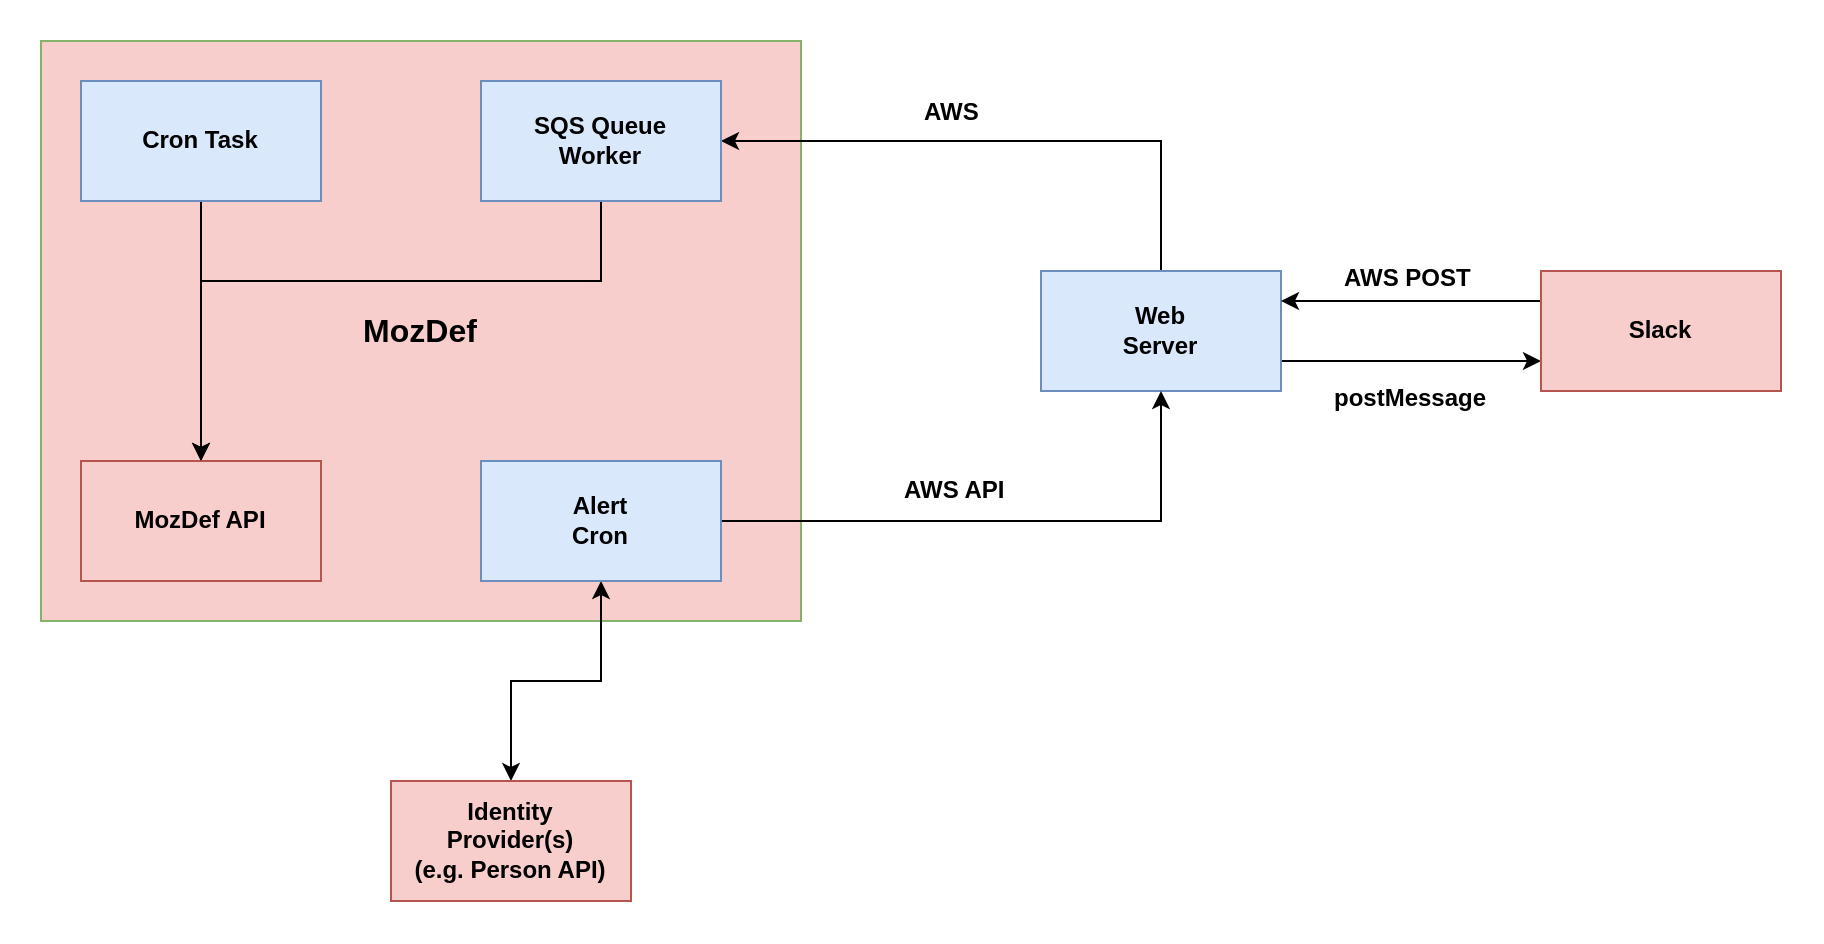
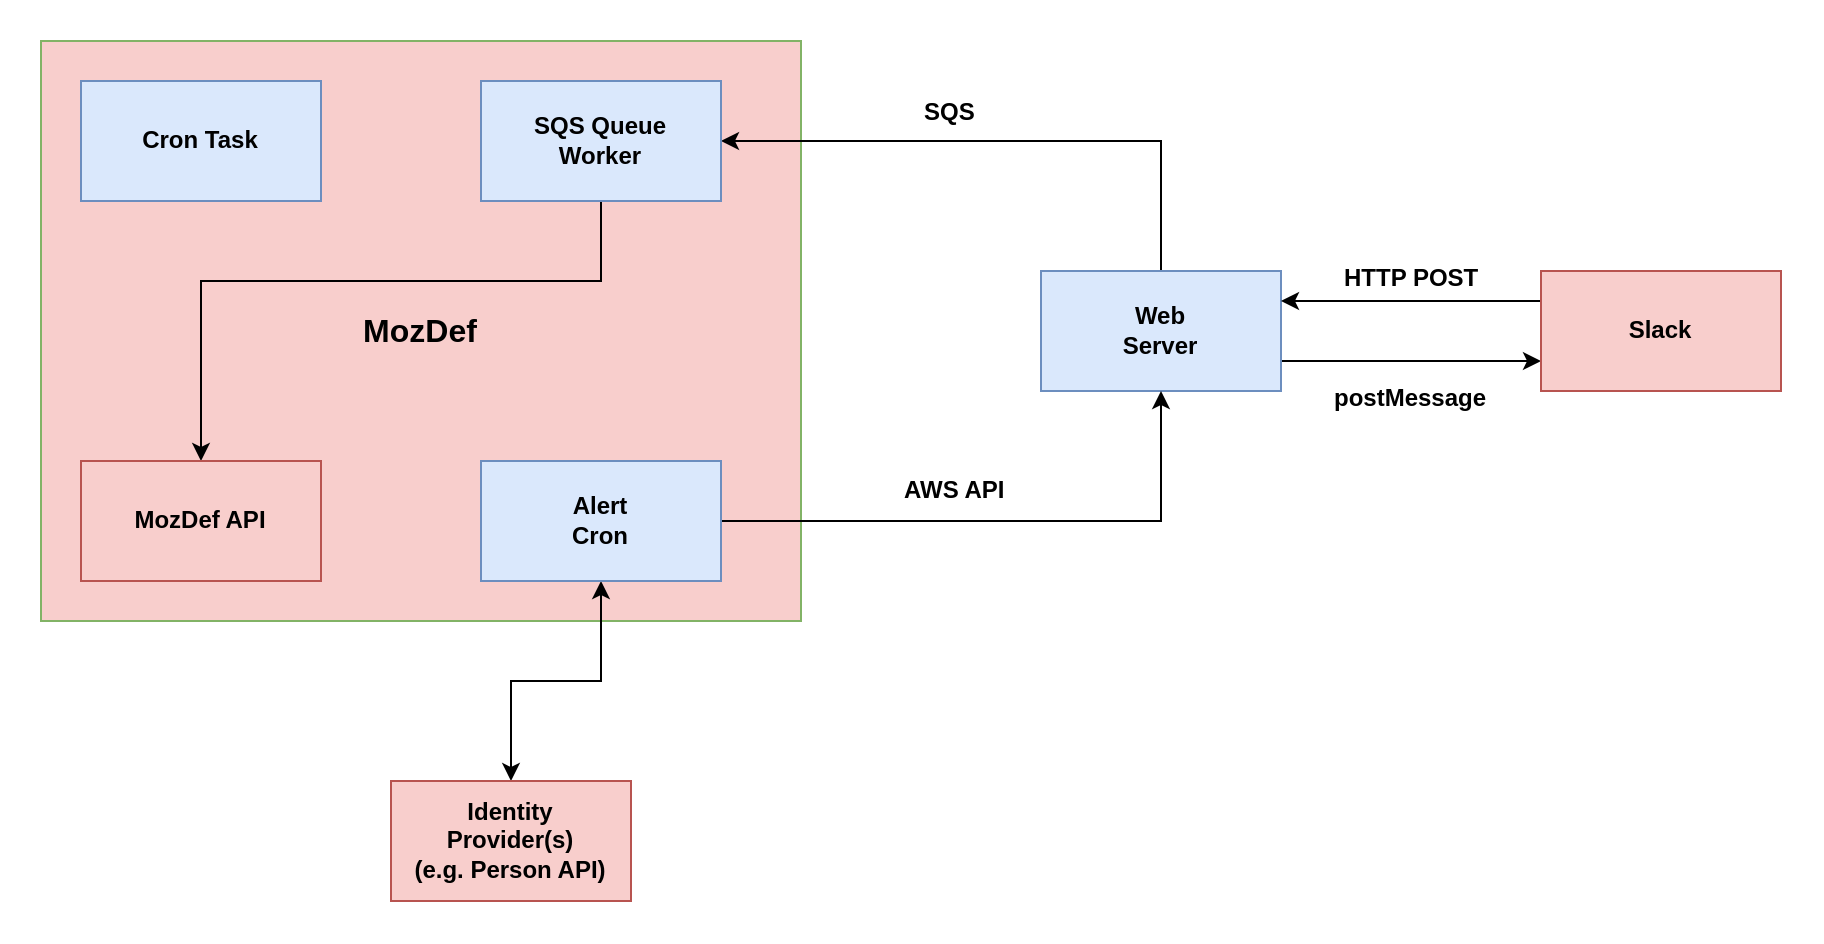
(945, 113) -> (945, 113)
(201, 239) -> none
(1413, 276) -> (1421, 276)
